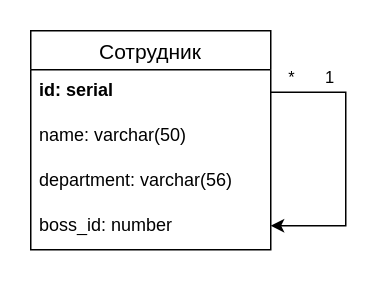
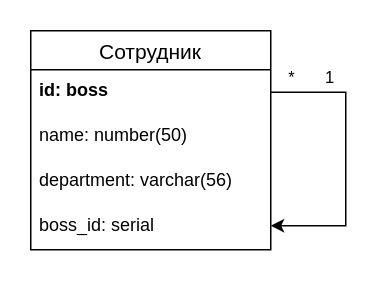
(78, 91) -> (73, 91)
(121, 136) -> (116, 136)
(108, 226) -> (104, 226)
